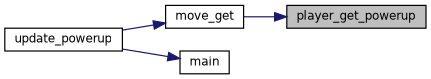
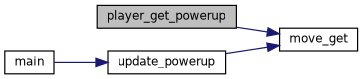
(259, 17) -> (252, 30)
(145, 53) -> (75, 62)
